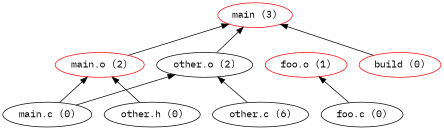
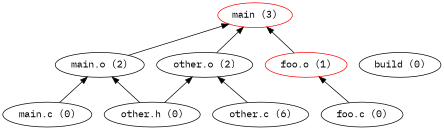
(330, 41) -> (283, 42)
(100, 65) -> (100, 65)
(400, 65) -> (400, 65)
(120, 92) -> (176, 92)
